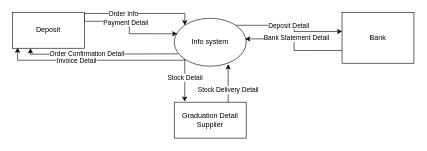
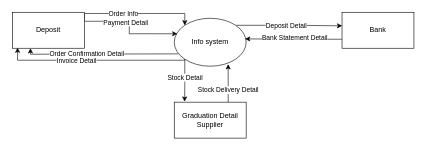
(378, 38) -> (378, 30)
